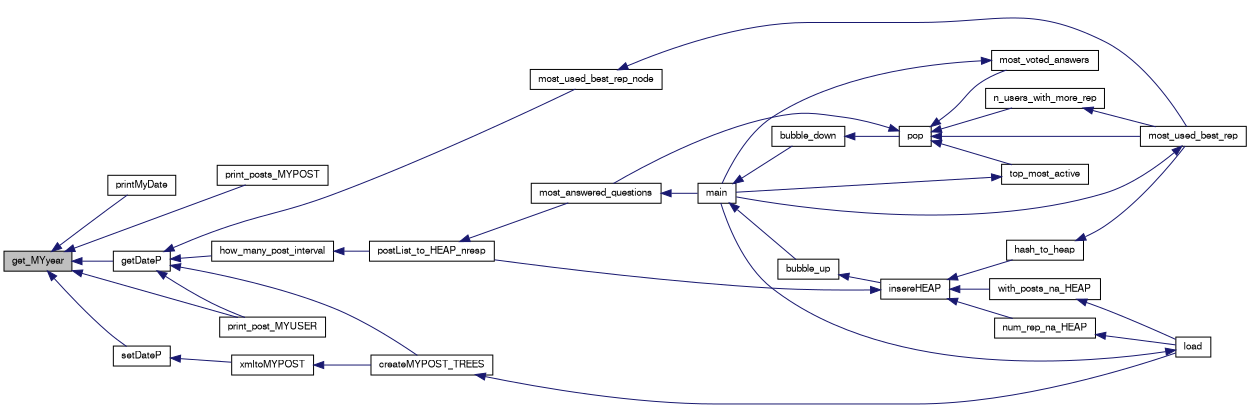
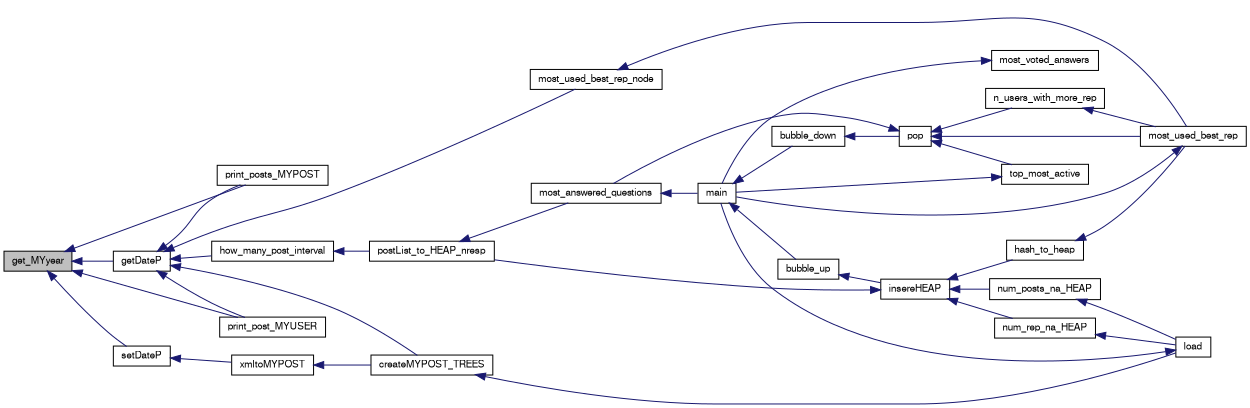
(970, 92) -> none
(142, 185) -> none
none -> (199, 210)
(1045, 289) -> (1045, 289)
